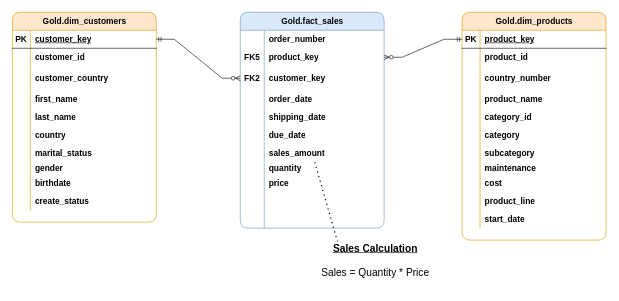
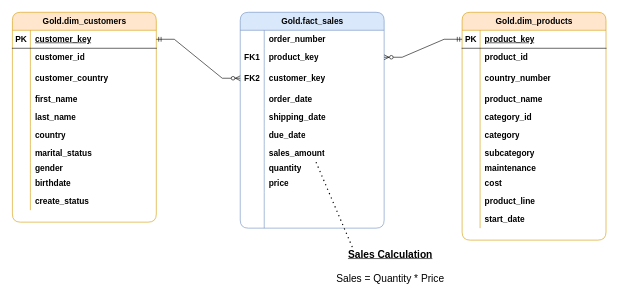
(252, 57) -> (252, 57)
(375, 261) -> (390, 267)
